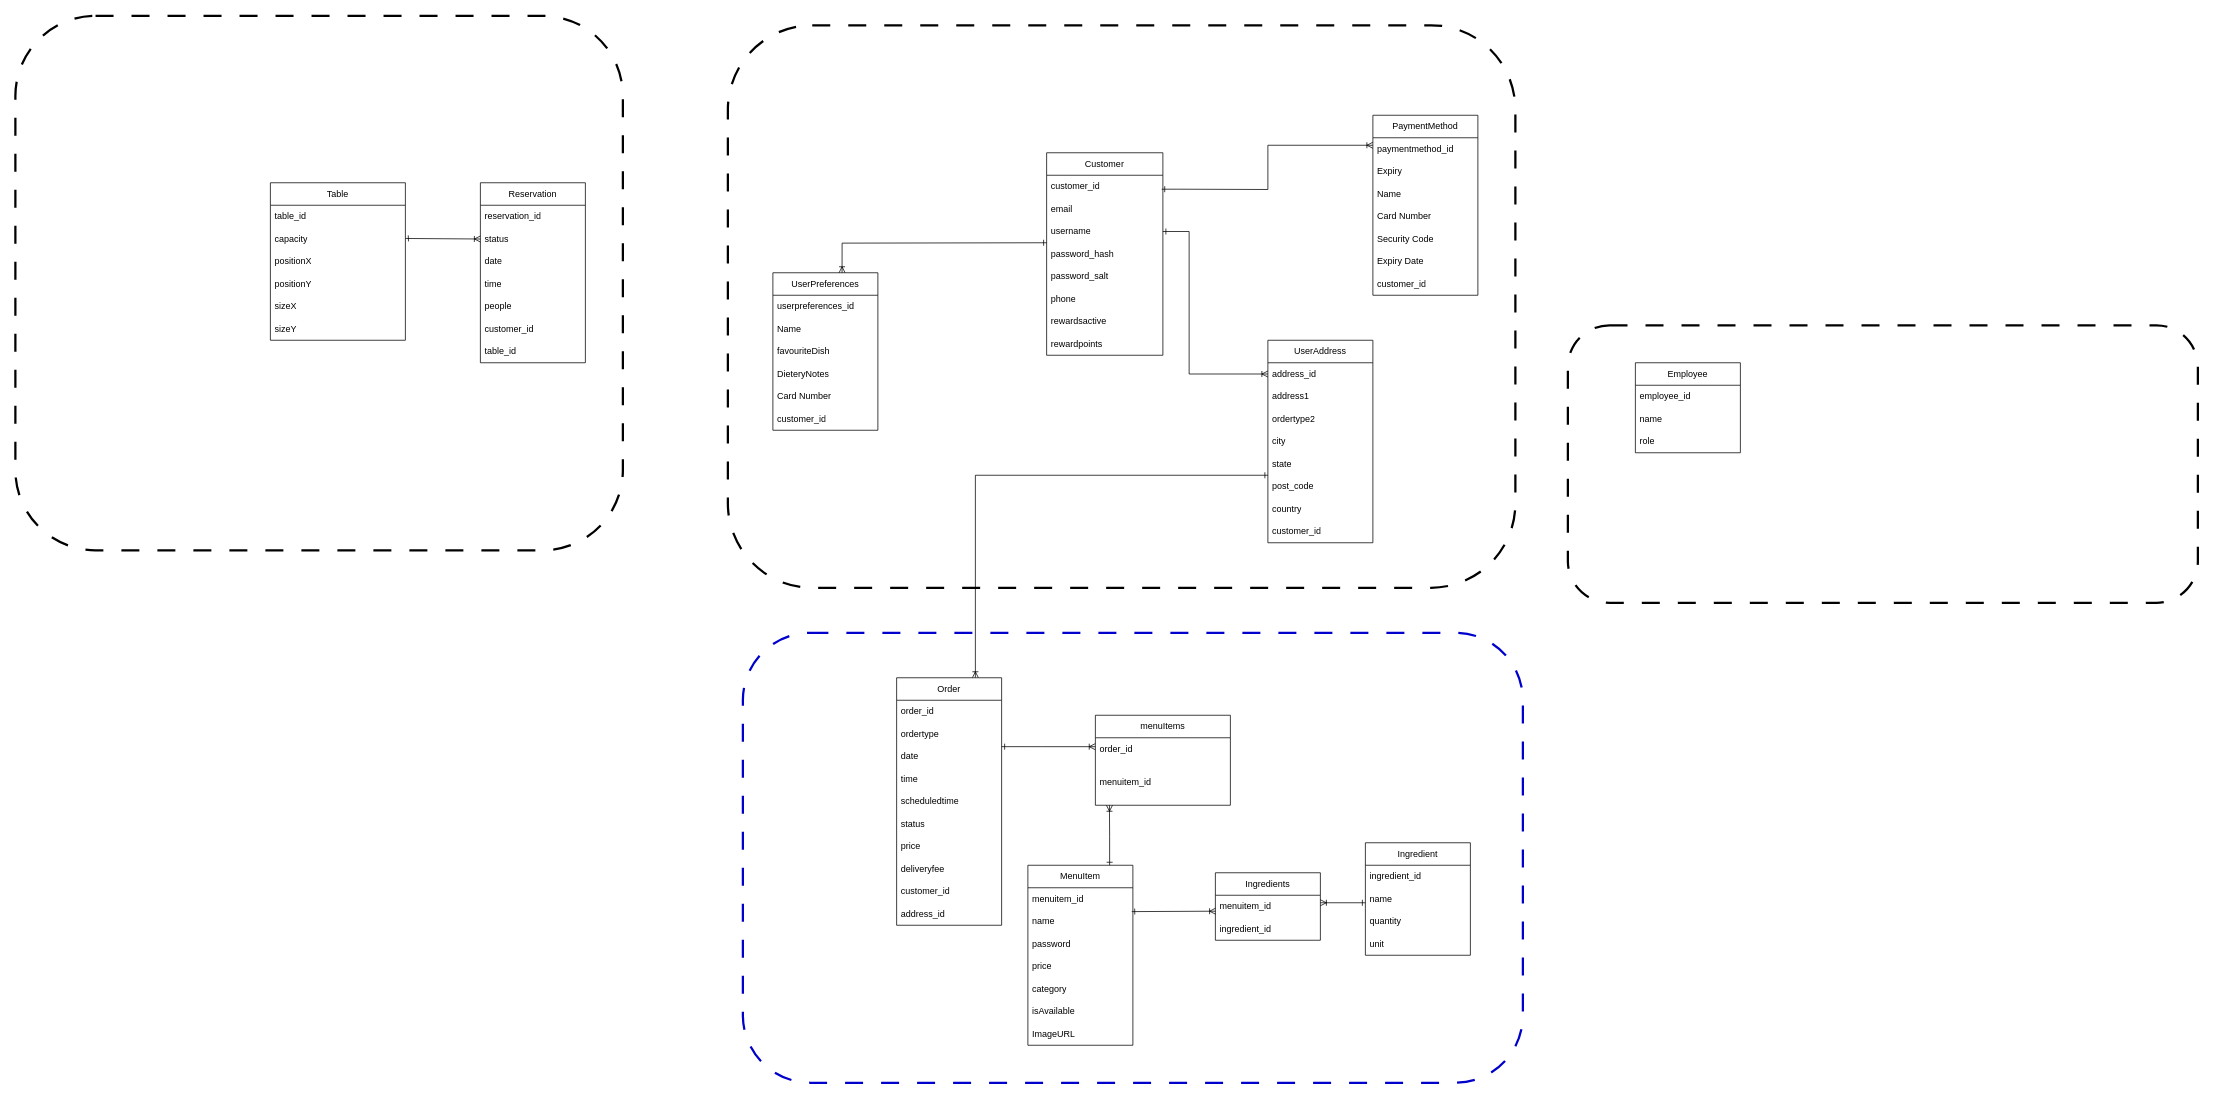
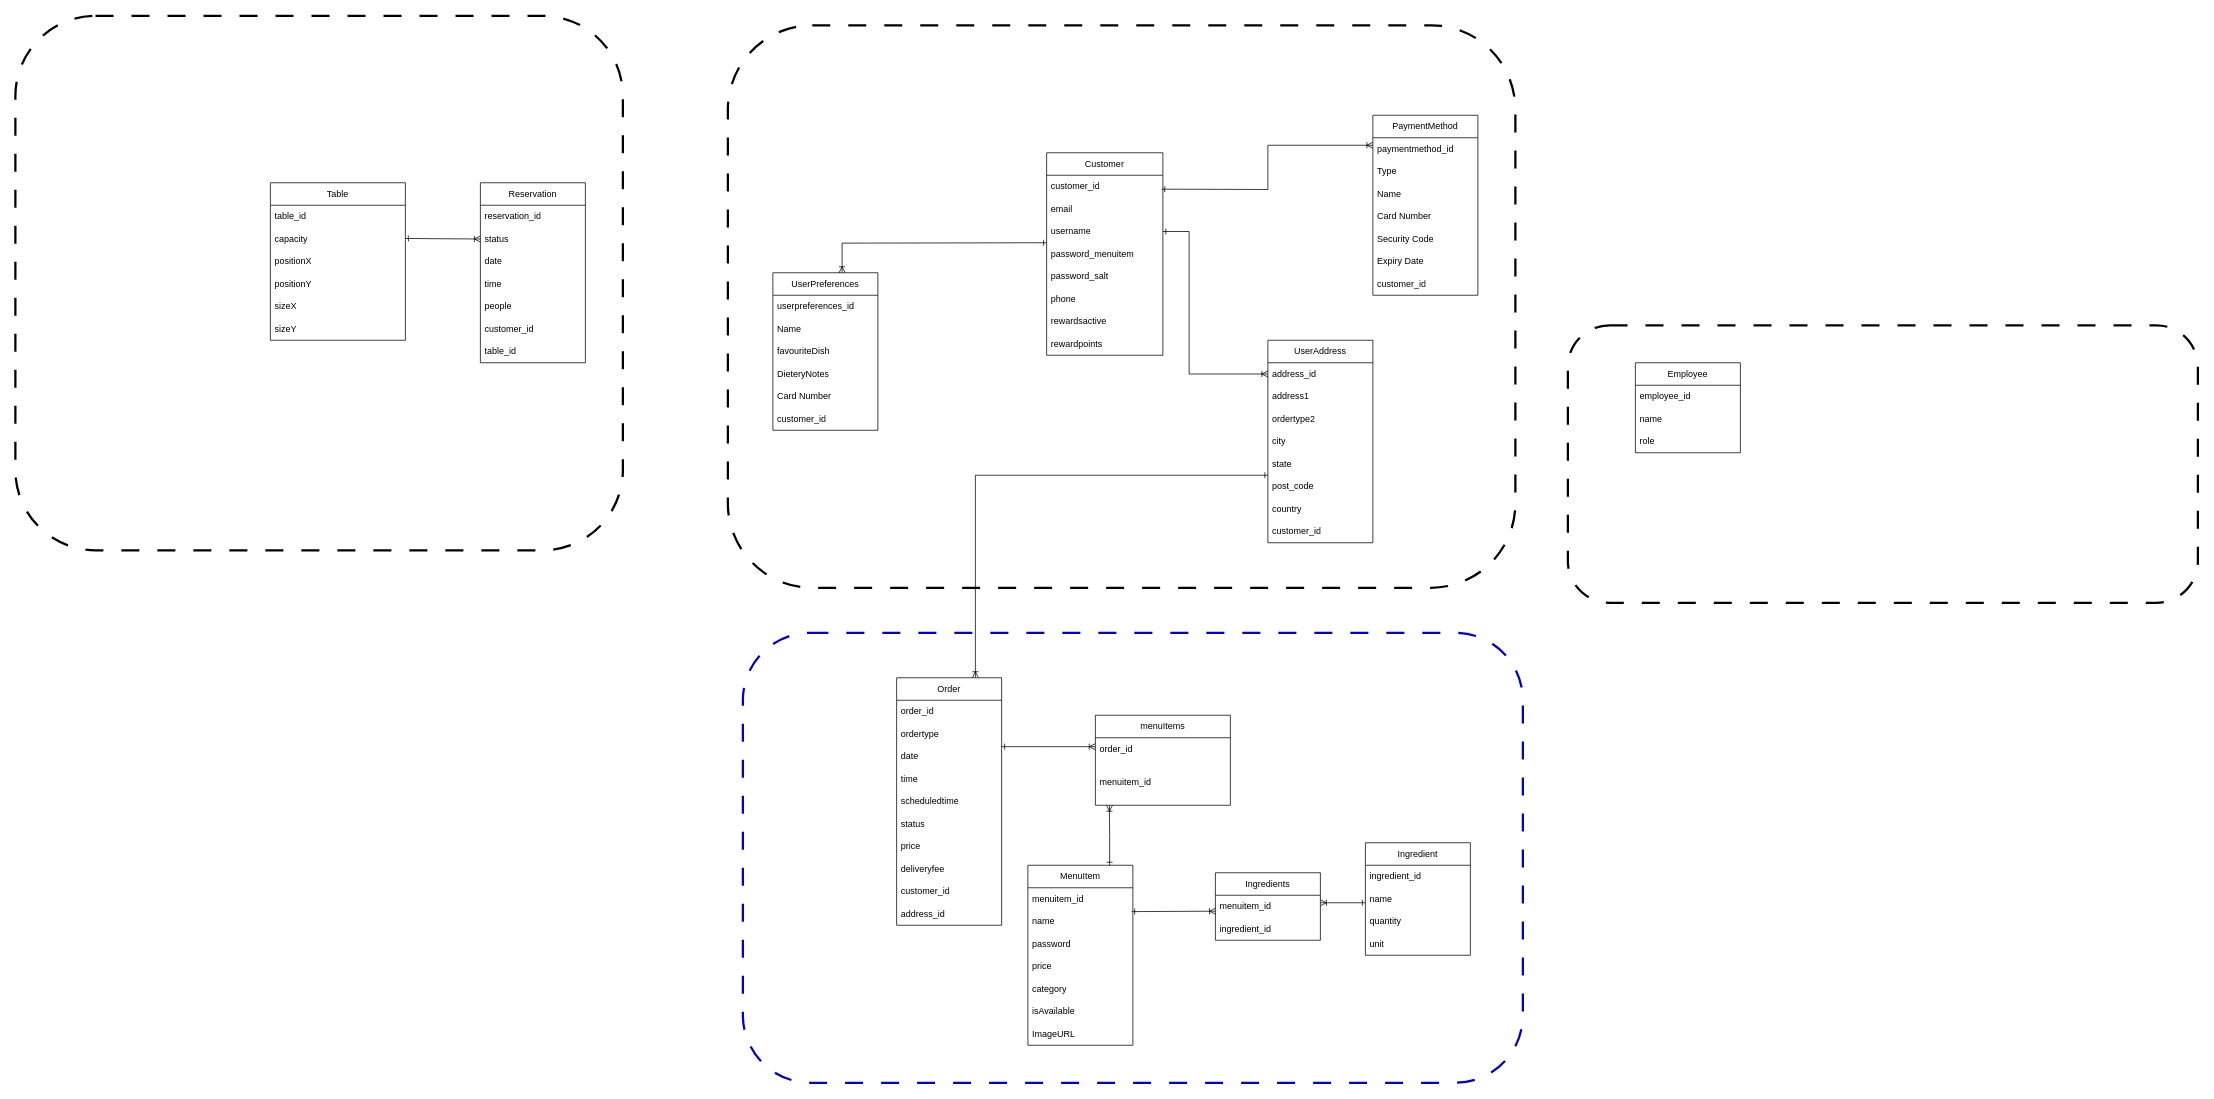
(1391, 171) -> (1387, 171)
(1084, 254) -> (1093, 254)
